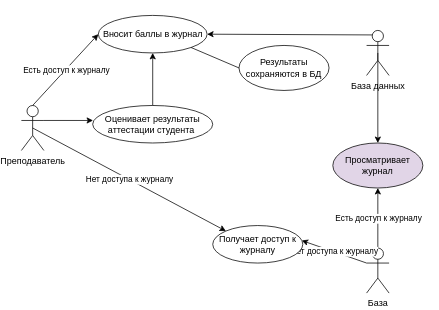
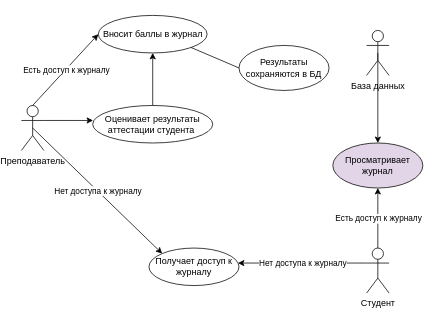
(283, 34) -> none
(258, 244) -> (194, 267)
(378, 304) -> (378, 304)
